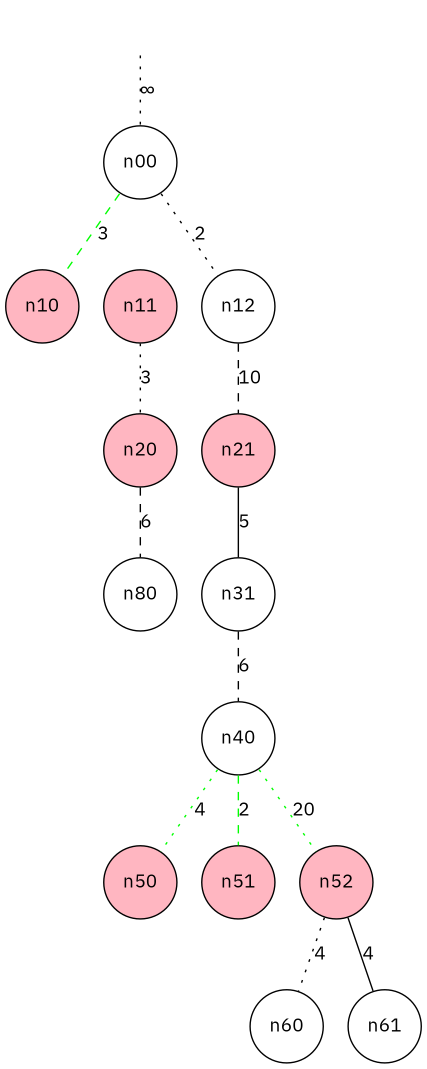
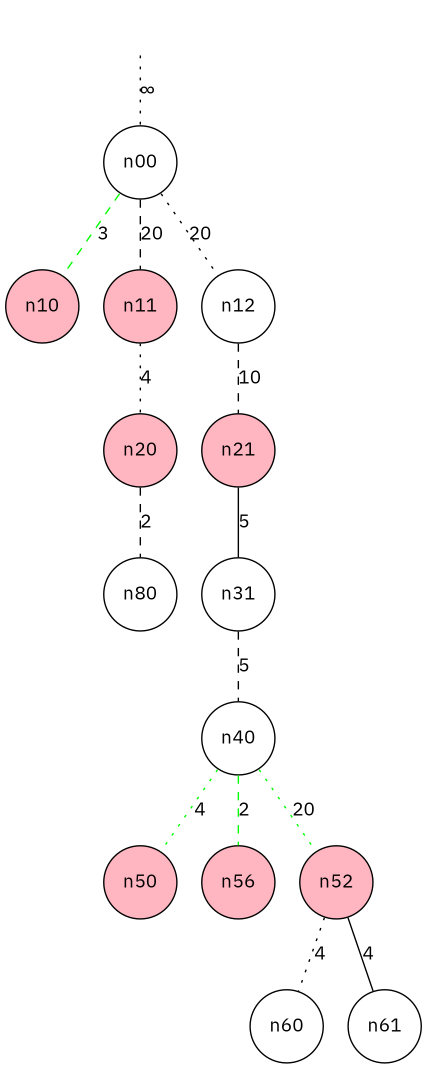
none -> (140, 234)
(200, 234) -> (200, 234)
(147, 378) -> (147, 378)
(147, 522) -> (147, 522)
(245, 666) -> (245, 666)
(238, 882) -> (238, 882)
